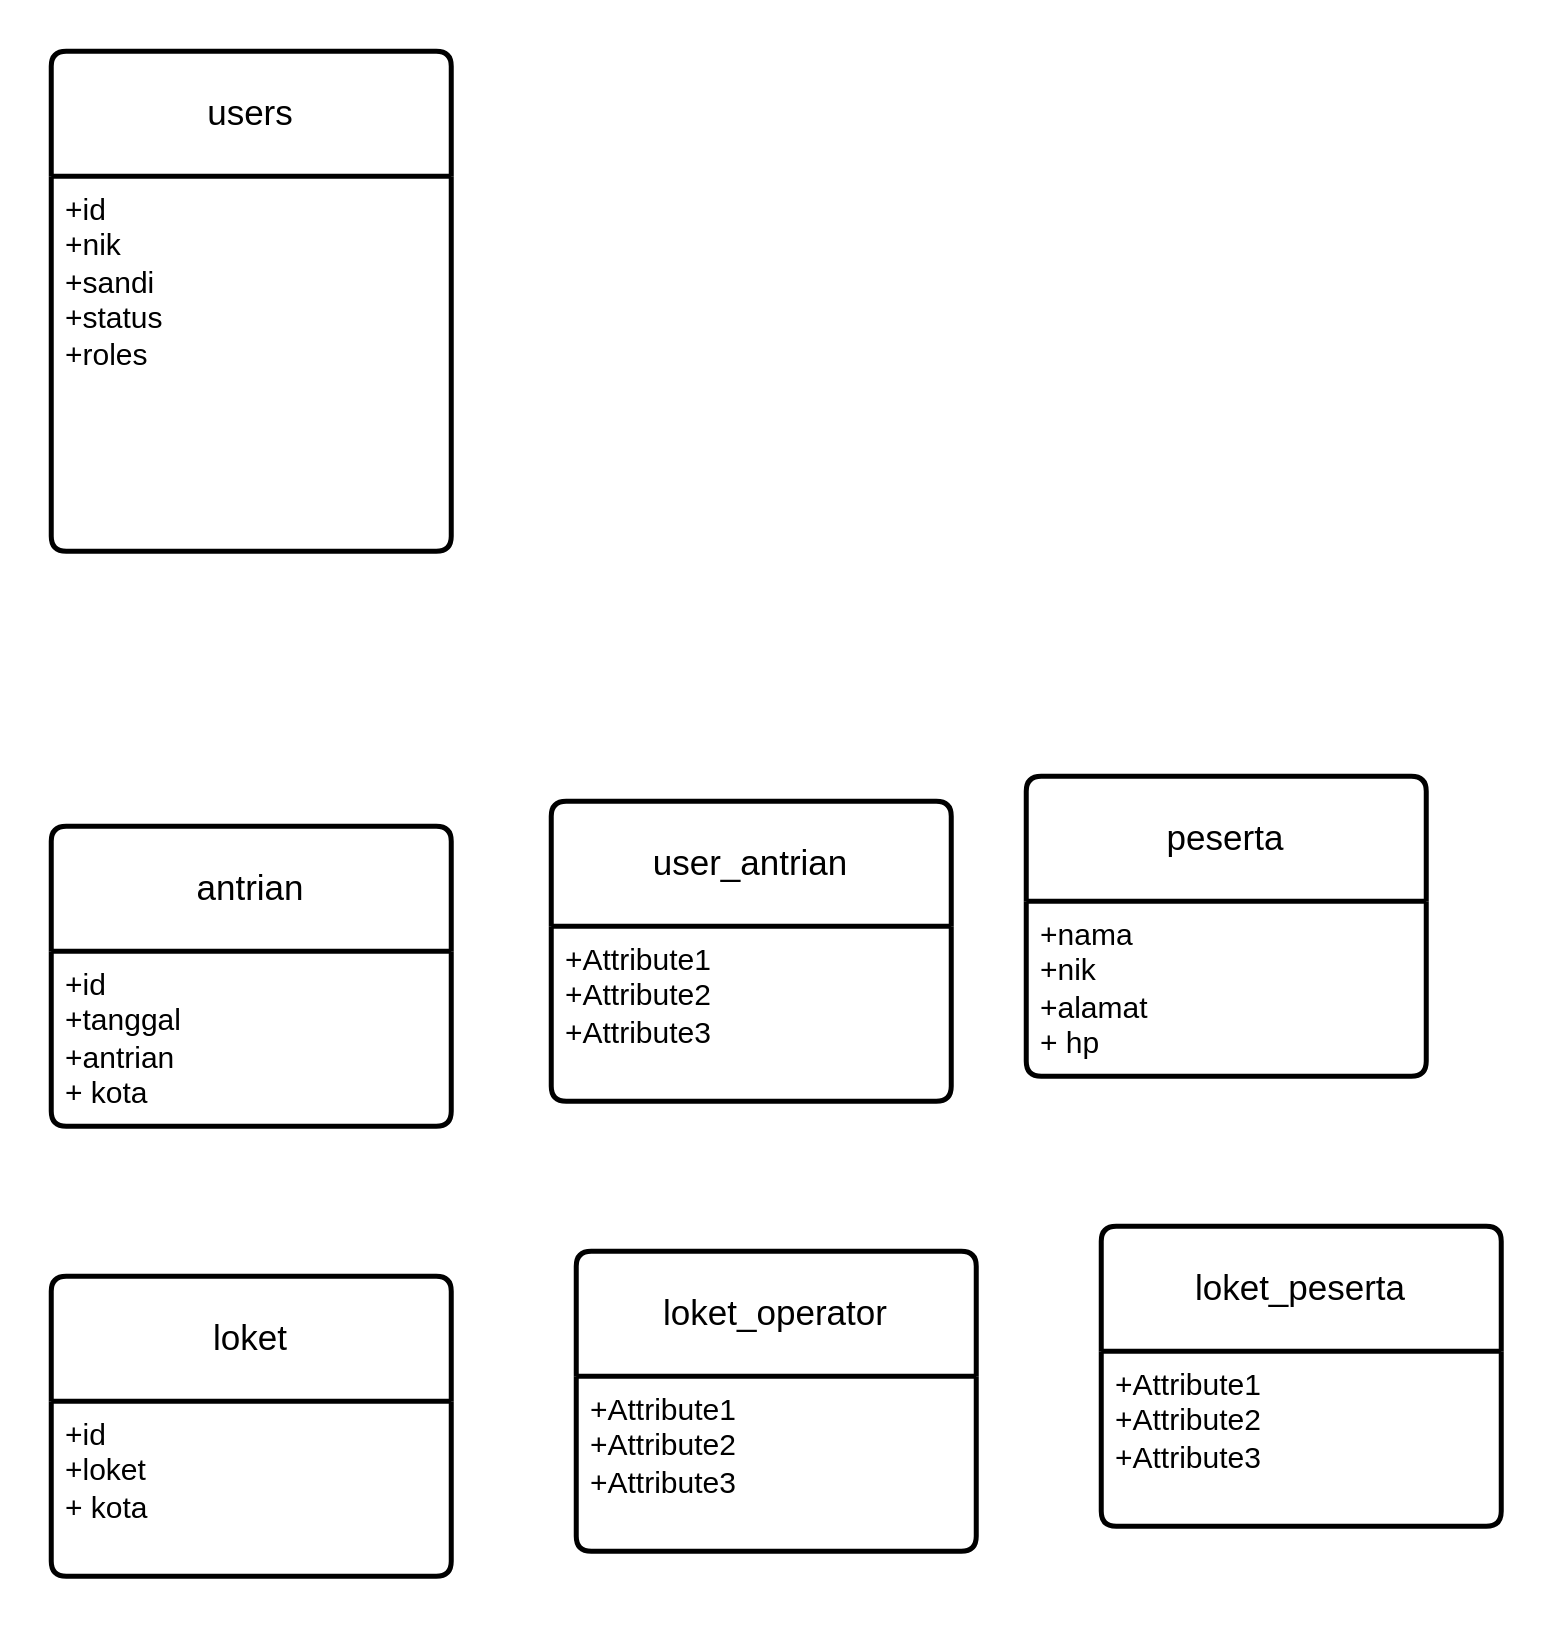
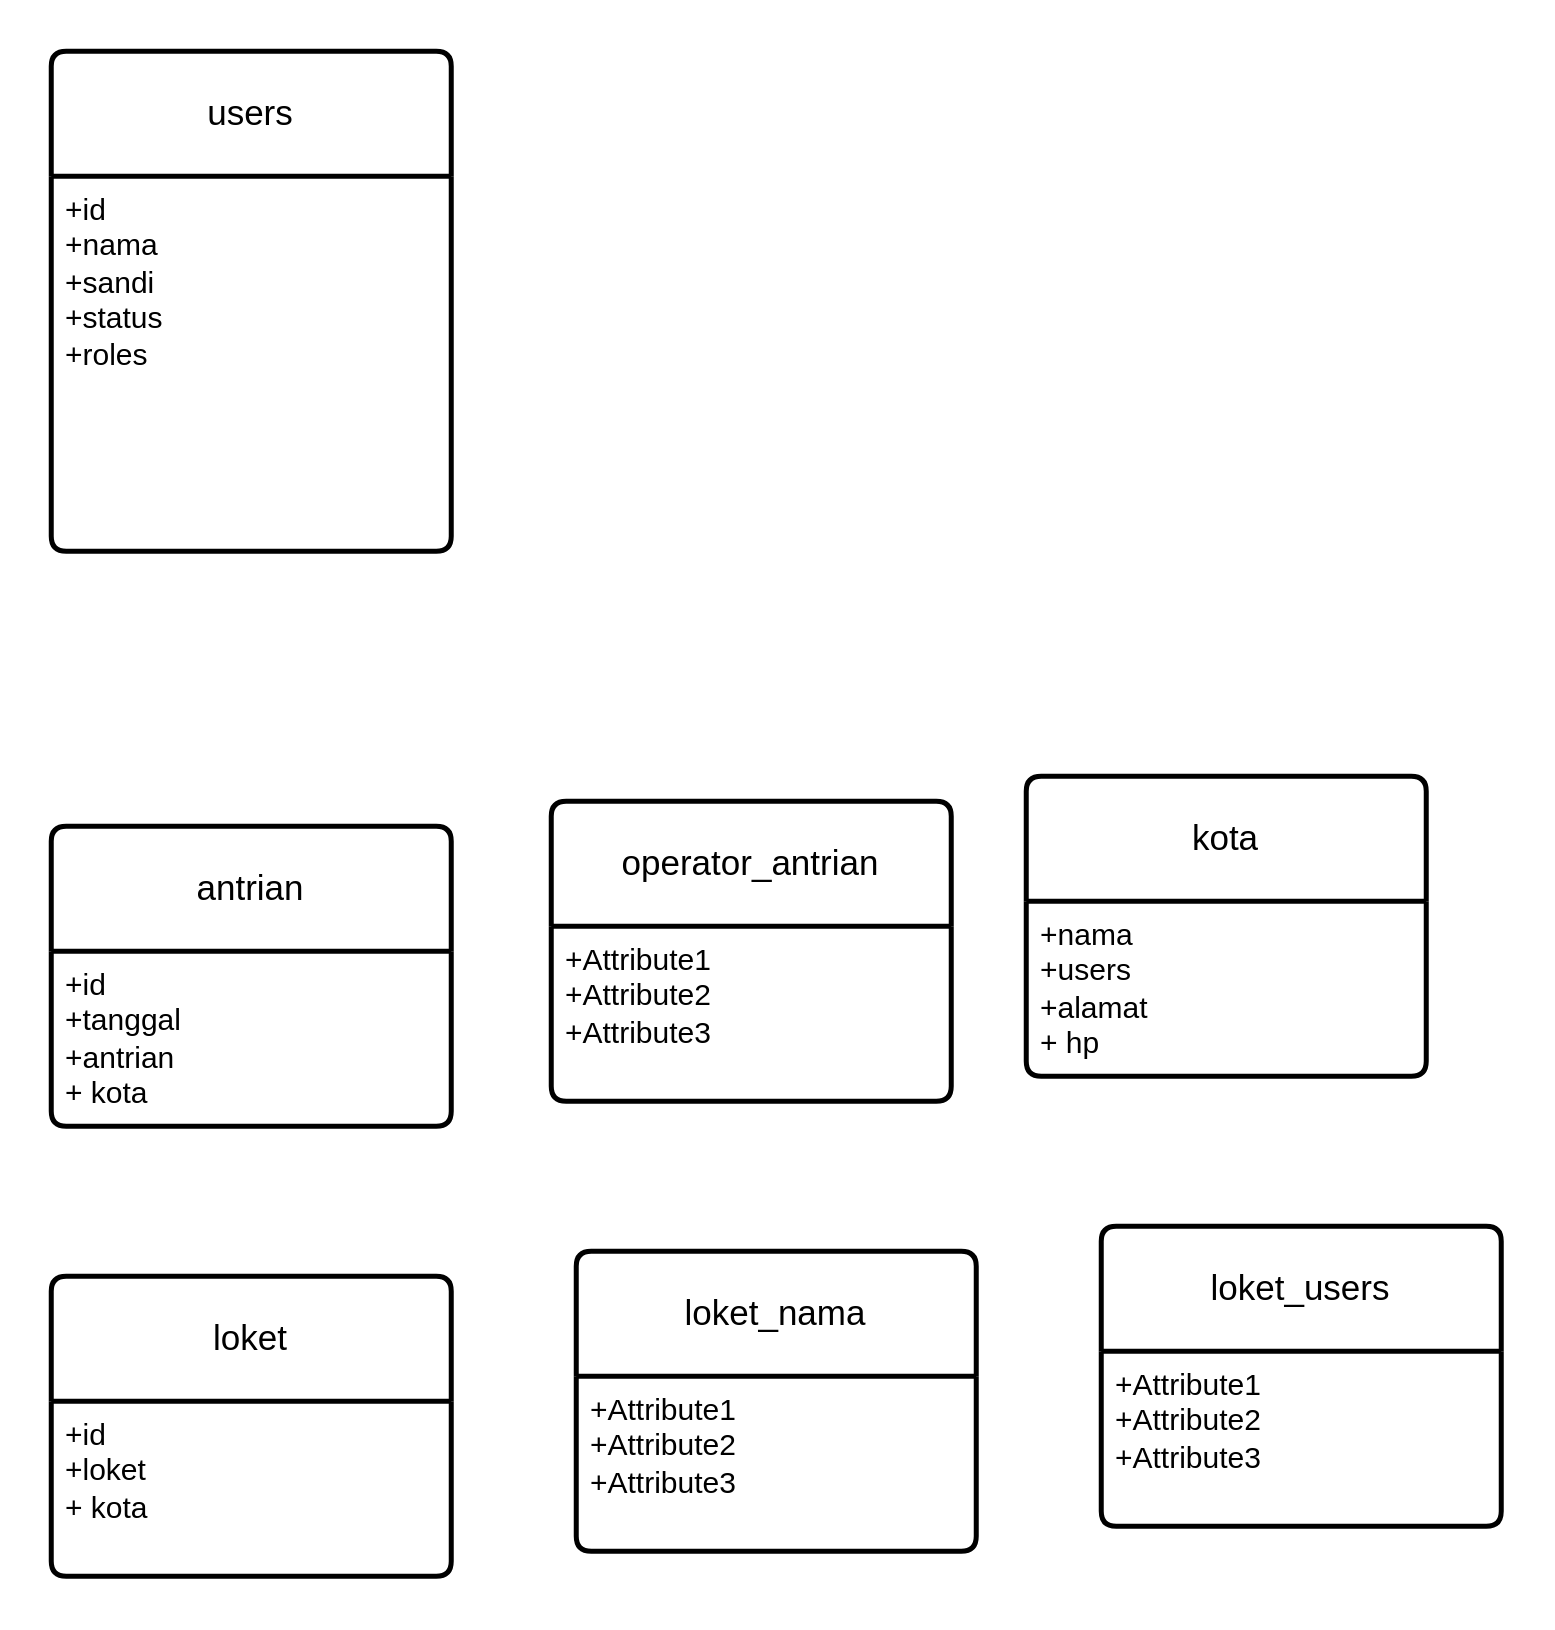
(125, 284) -> (125, 284)
(1226, 839) -> (1226, 839)
(751, 864) -> (751, 864)
(1096, 991) -> (1096, 991)
(1301, 1289) -> (1301, 1289)
(776, 1314) -> (776, 1314)
